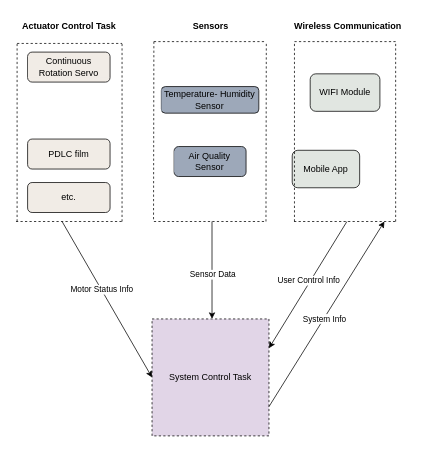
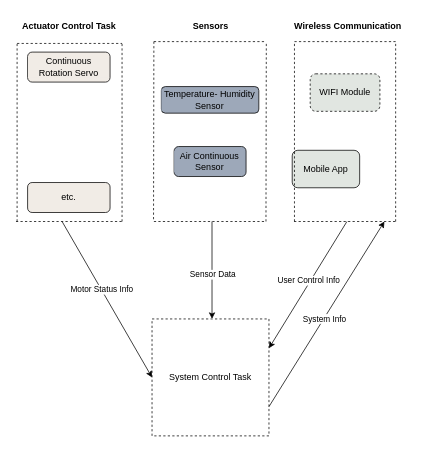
(345, 93) -> (345, 93)
(69, 154) -> none
(210, 162) -> (210, 162)
(210, 378) -> (210, 378)
